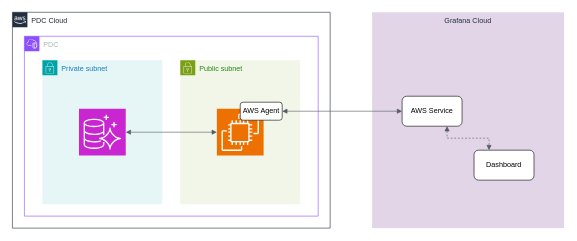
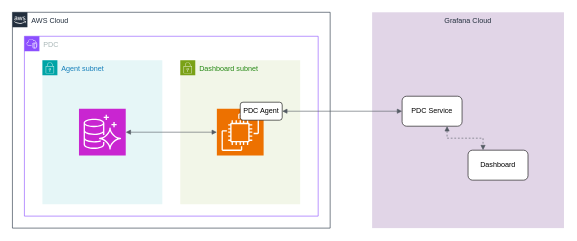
(48, 21) -> (48, 21)
(88, 69) -> (85, 69)
(223, 69) -> (231, 69)
(261, 111) -> (261, 111)
(432, 111) -> (432, 111)
(504, 165) -> (498, 165)
